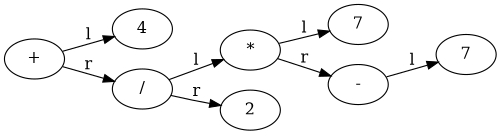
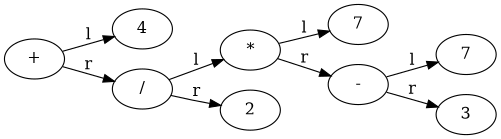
none -> (466, 115)
